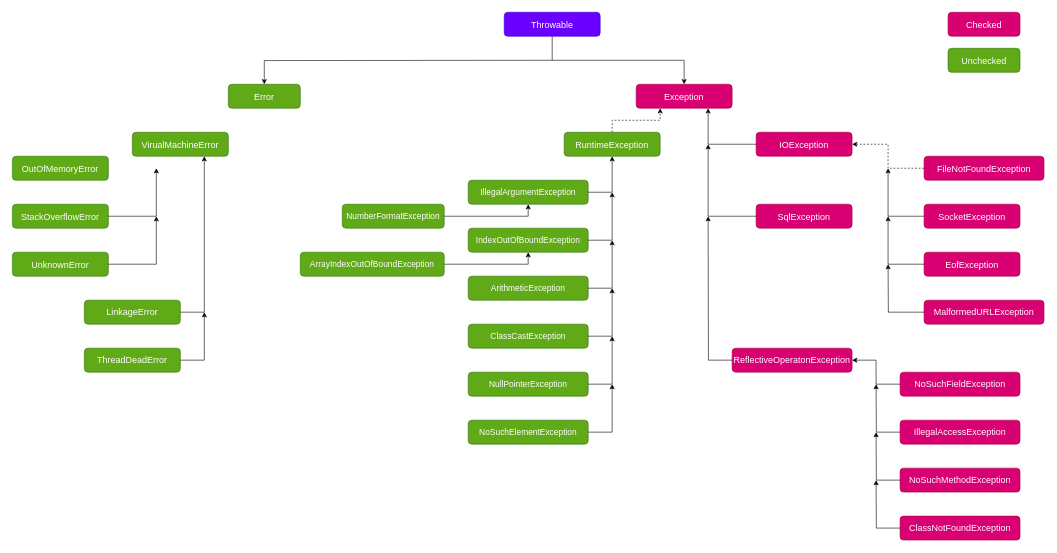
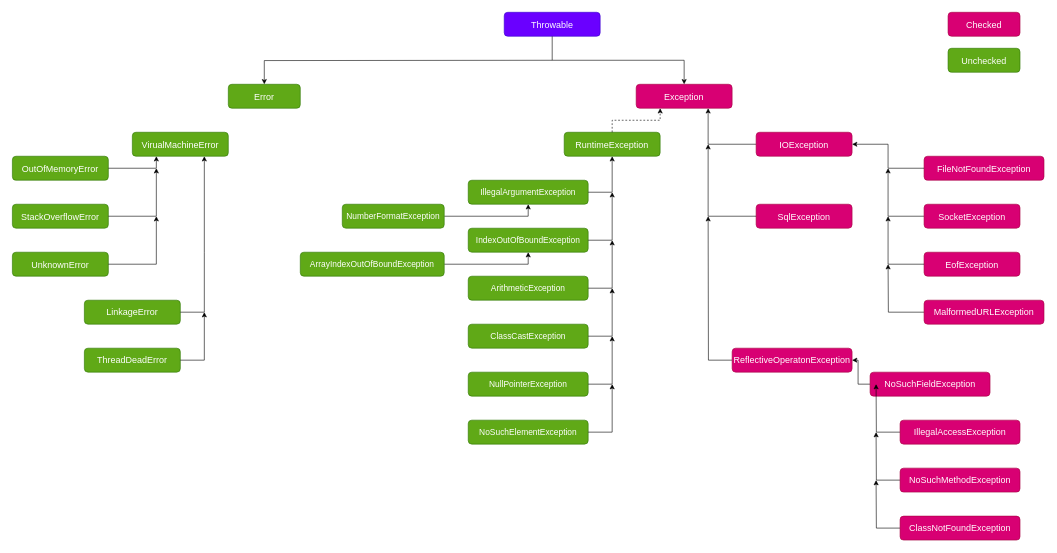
(888, 158) -> (888, 158)
none -> (156, 165)
(960, 384) -> (930, 384)
